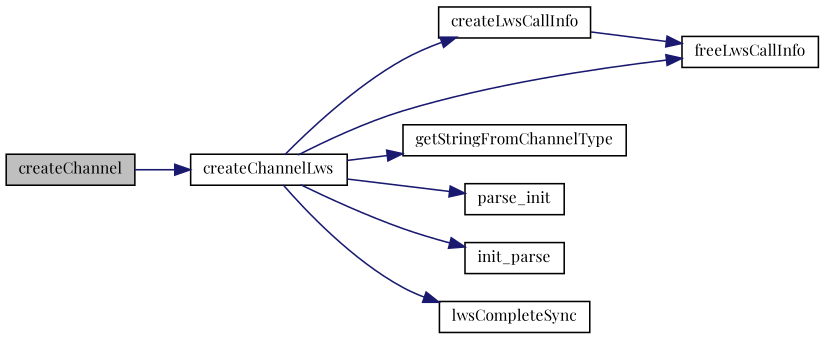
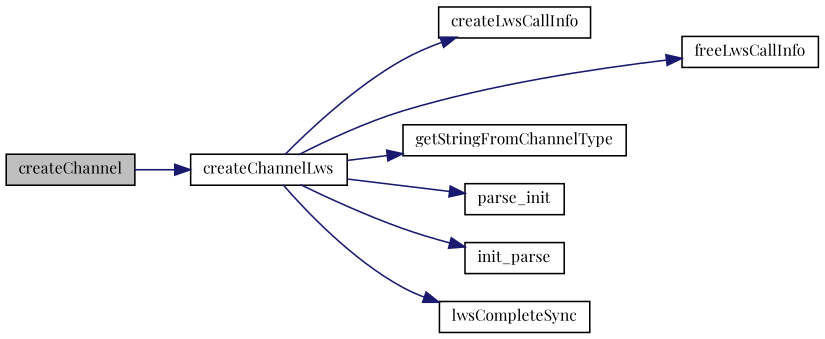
(629, 37) -> none
